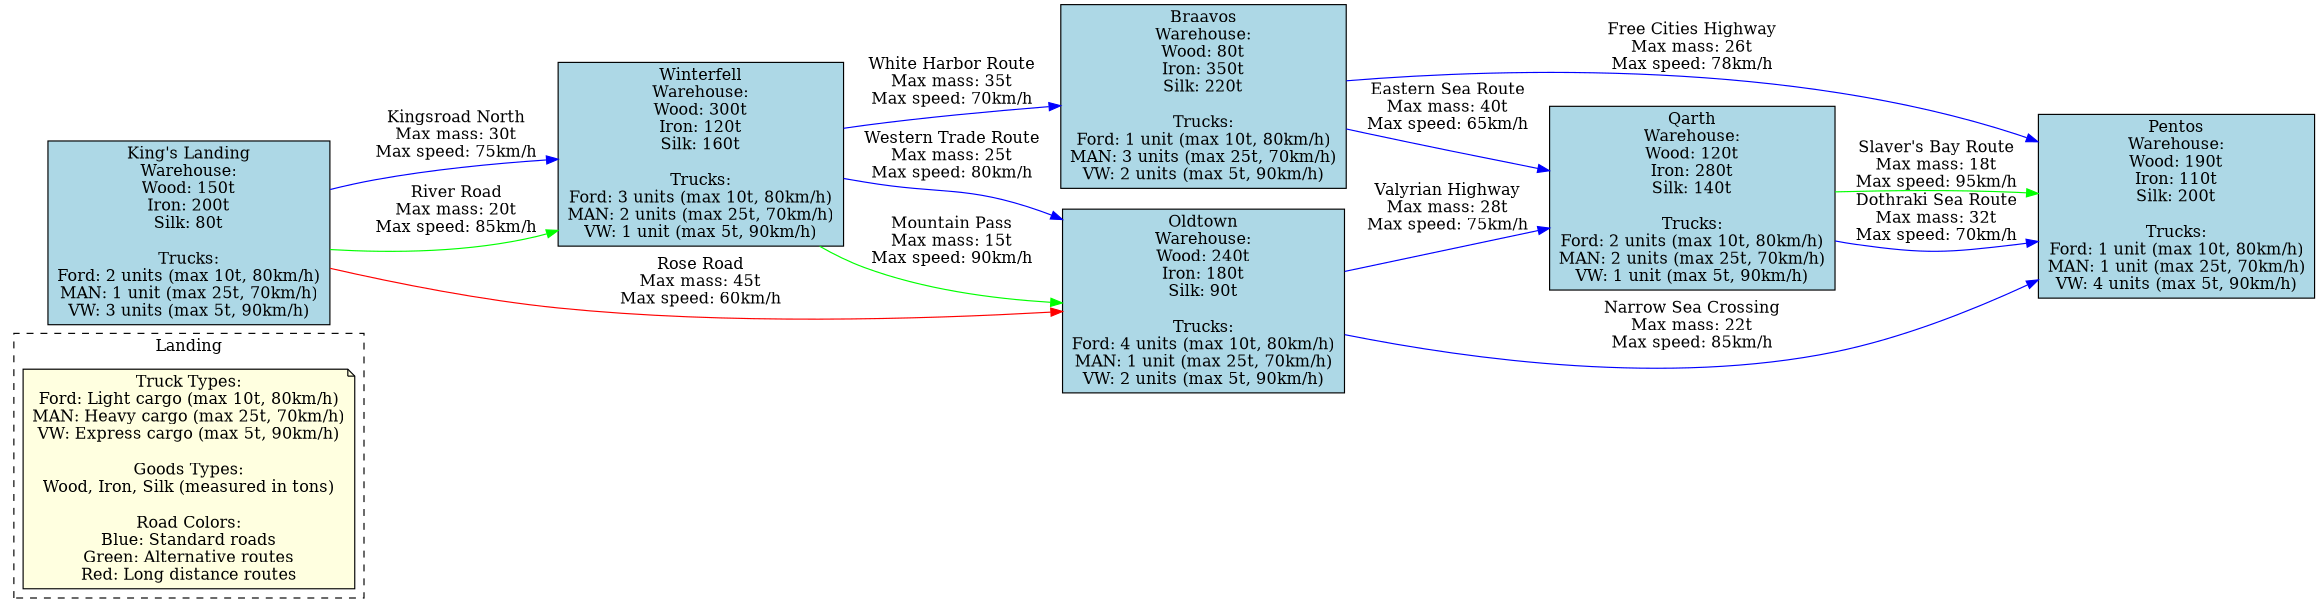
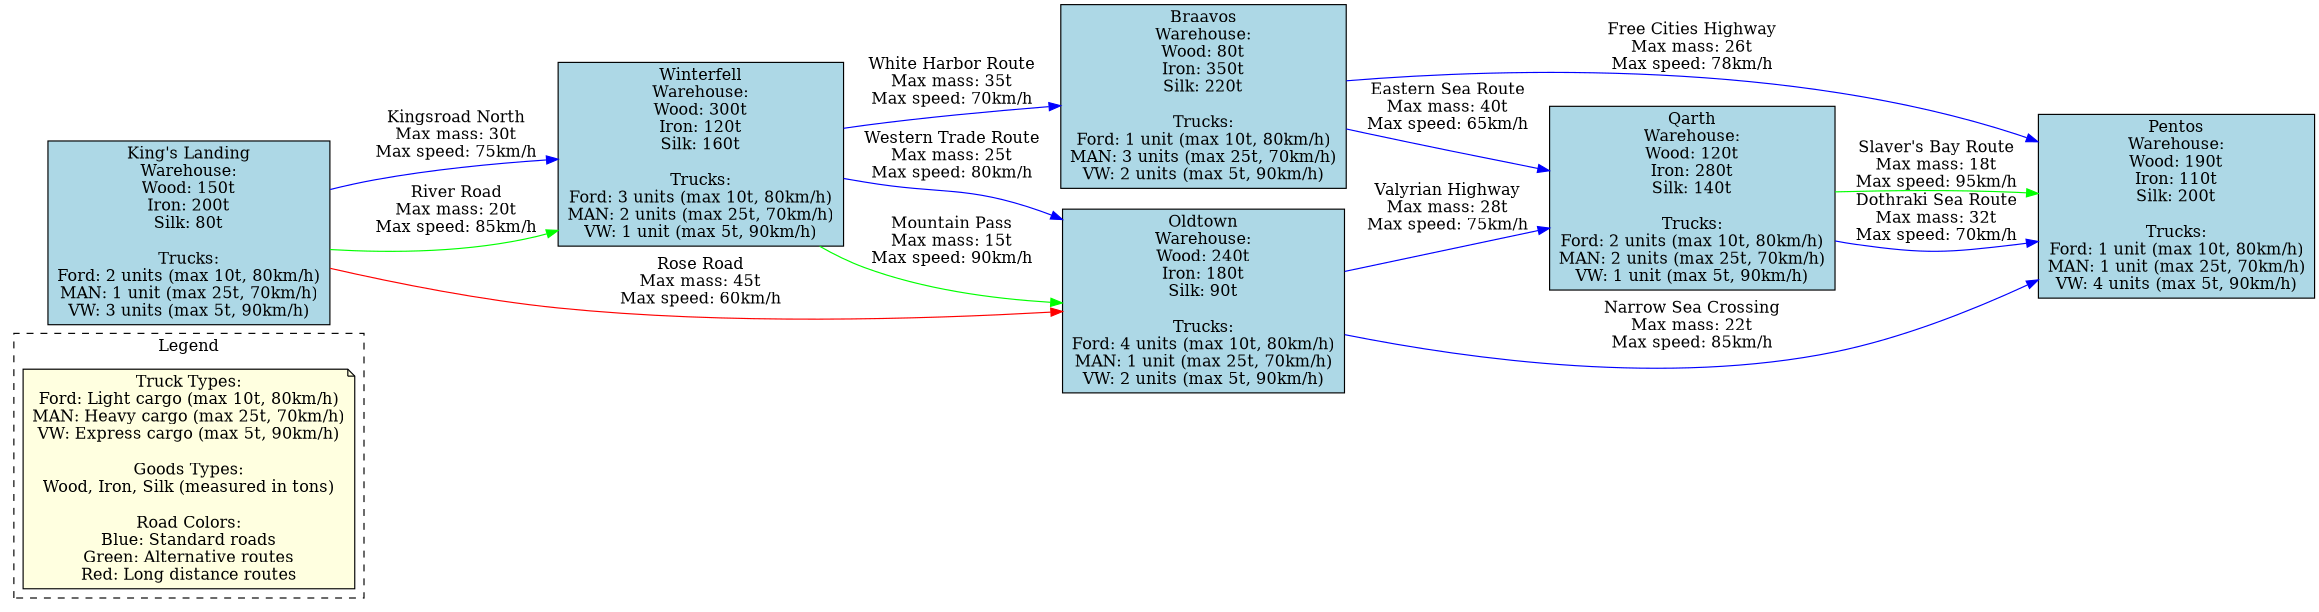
(189, 347) -> (189, 347)
